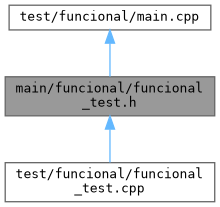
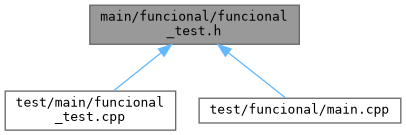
(110, 60) -> (257, 75)
(110, 182) -> (90, 111)
